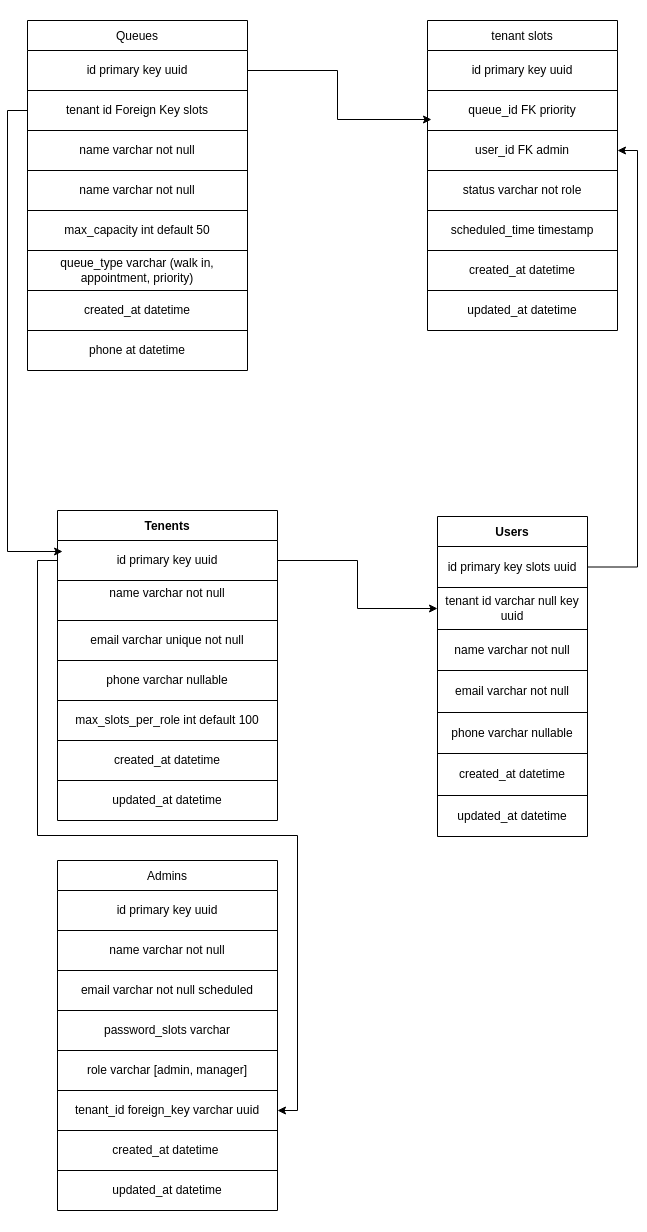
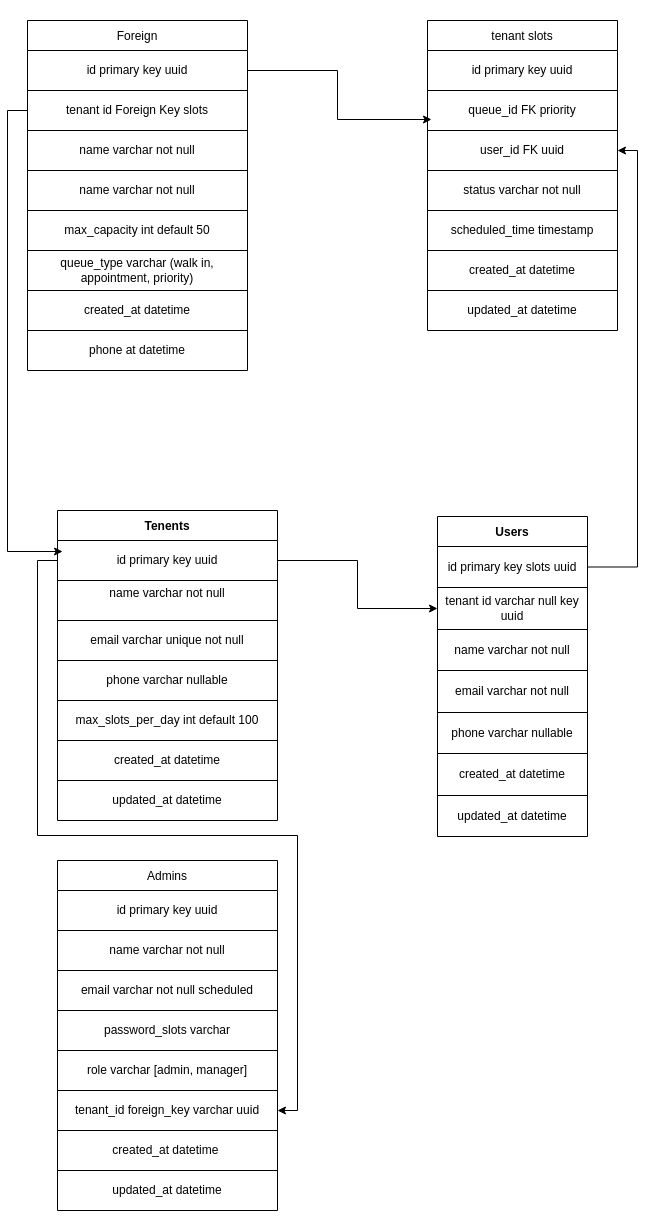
(137, 36) -> (137, 36)
(523, 151) -> (523, 151)
(523, 191) -> (523, 191)
(168, 721) -> (168, 721)
